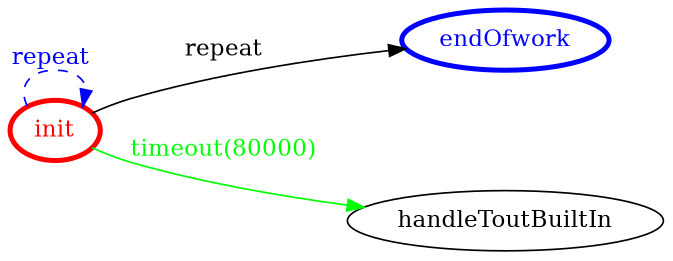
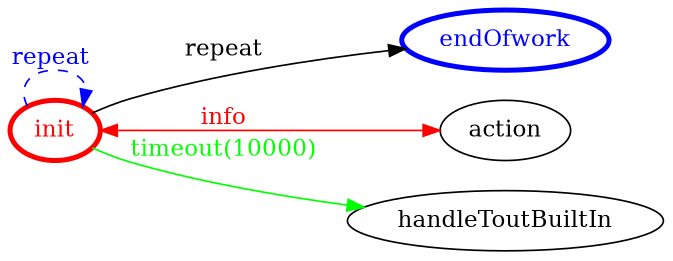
none -> (505, 130)
(224, 150) -> (224, 150)
